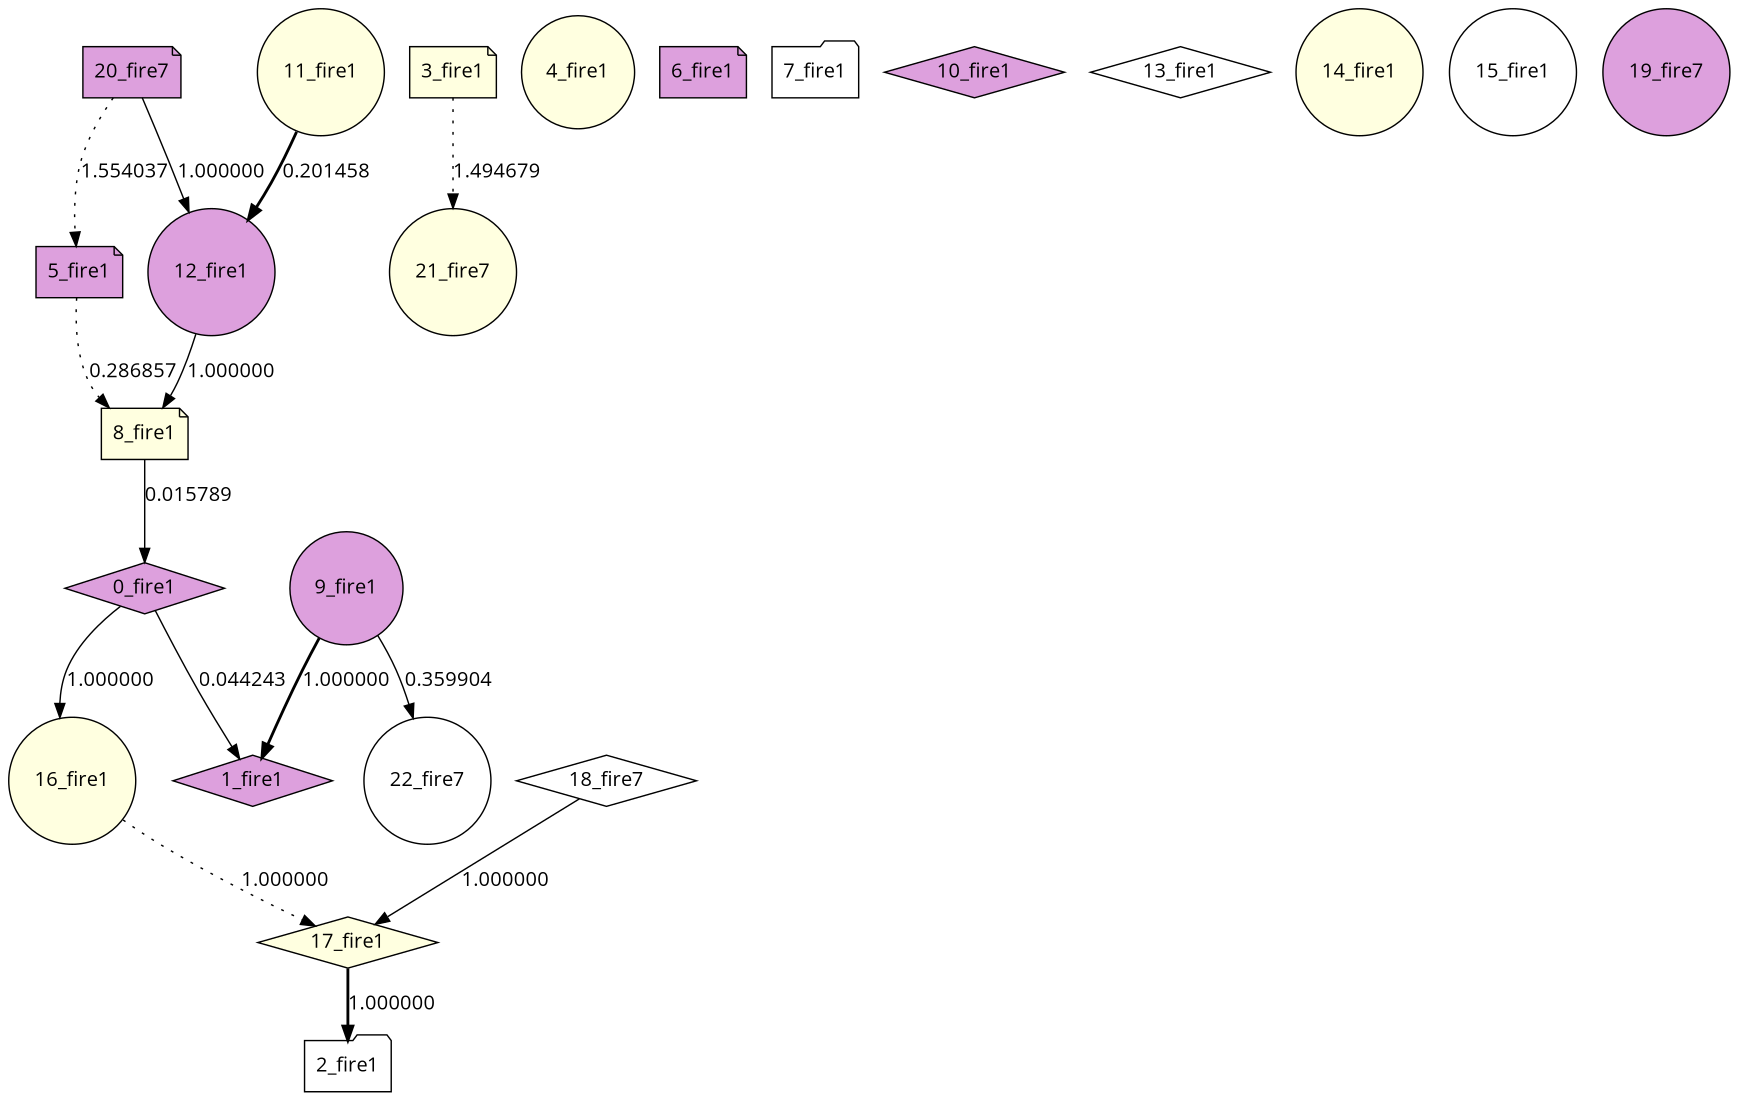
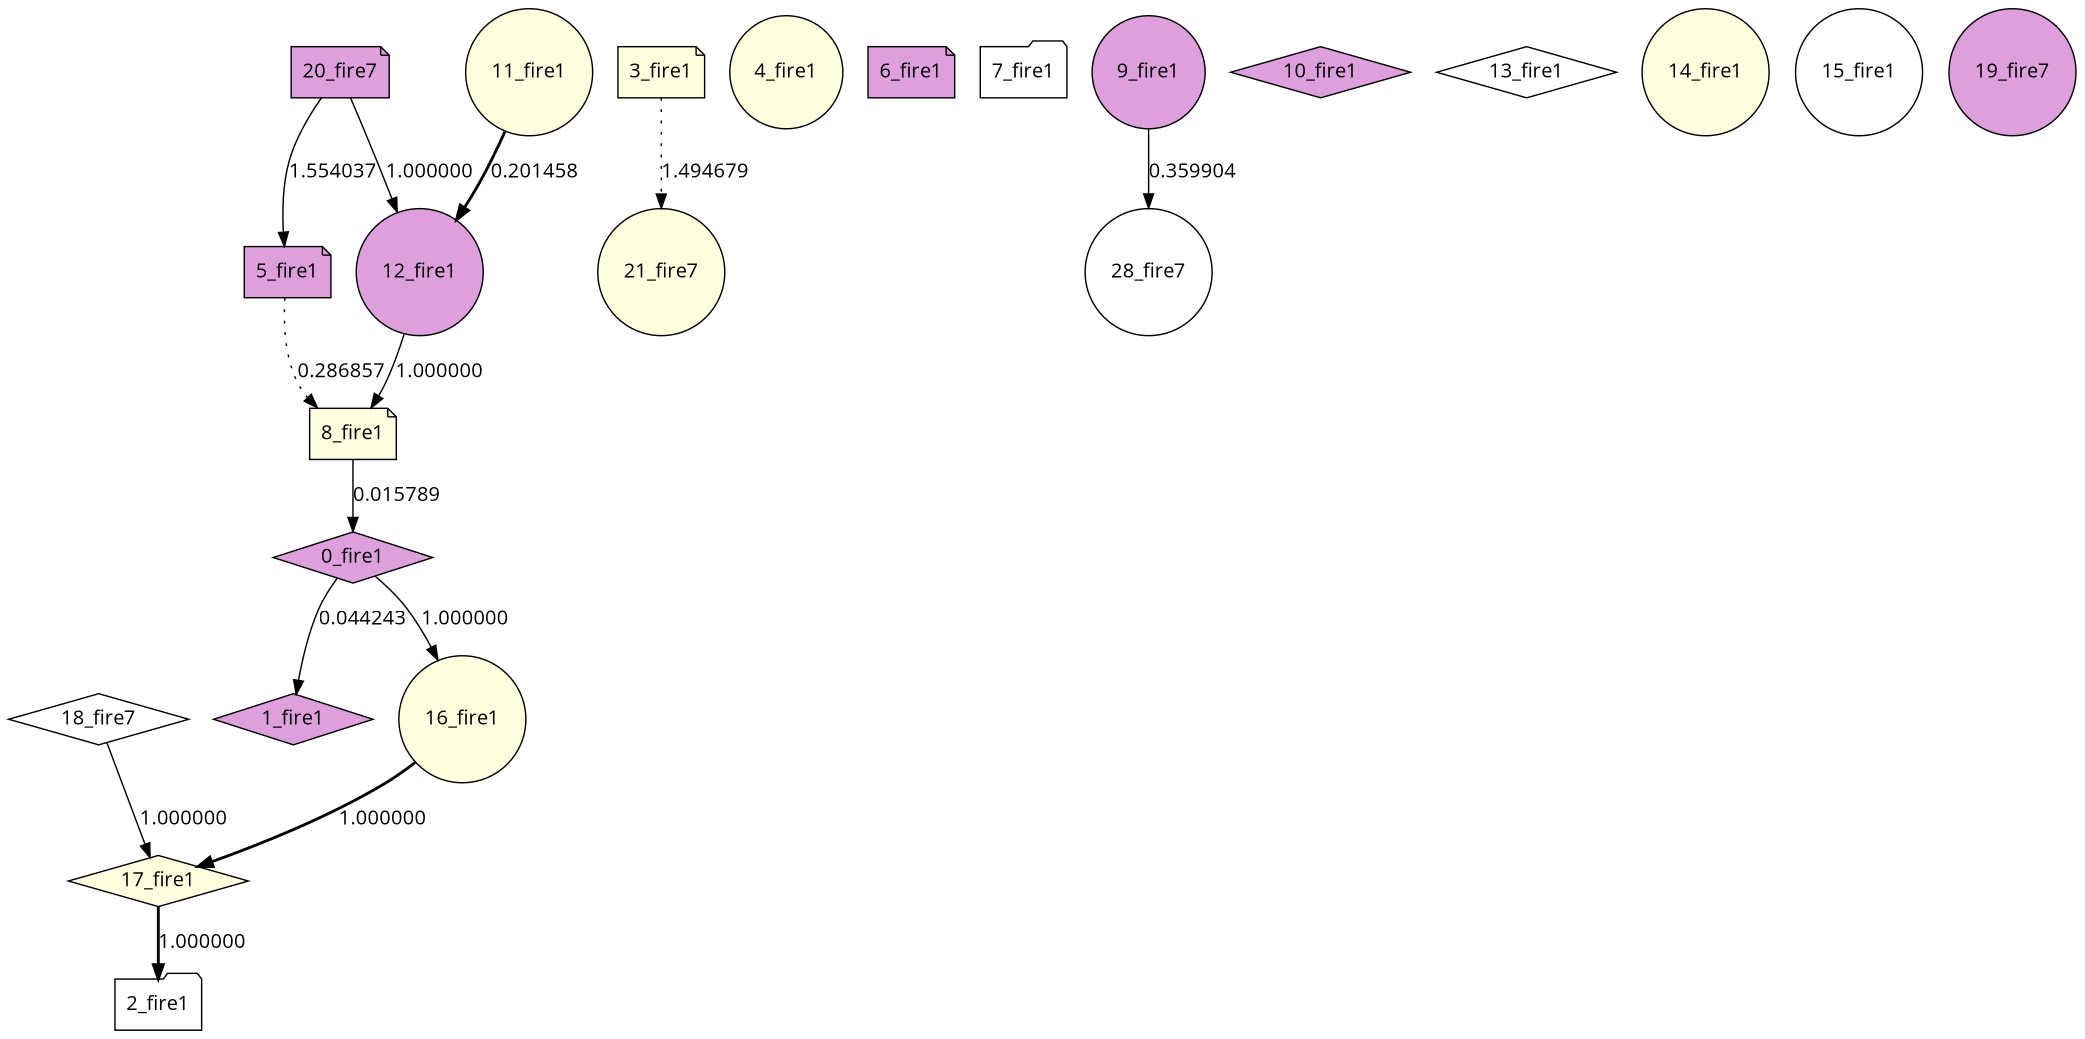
(81, 161) -> (289, 161)
(292, 691) -> none
(427, 781) -> (1149, 272)
(211, 873) -> (317, 819)
